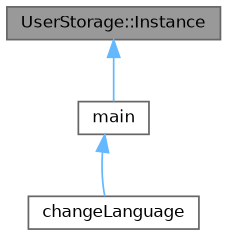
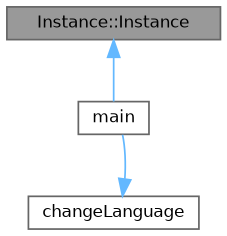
(114, 23) -> (114, 23)
(102, 174) -> (125, 157)
